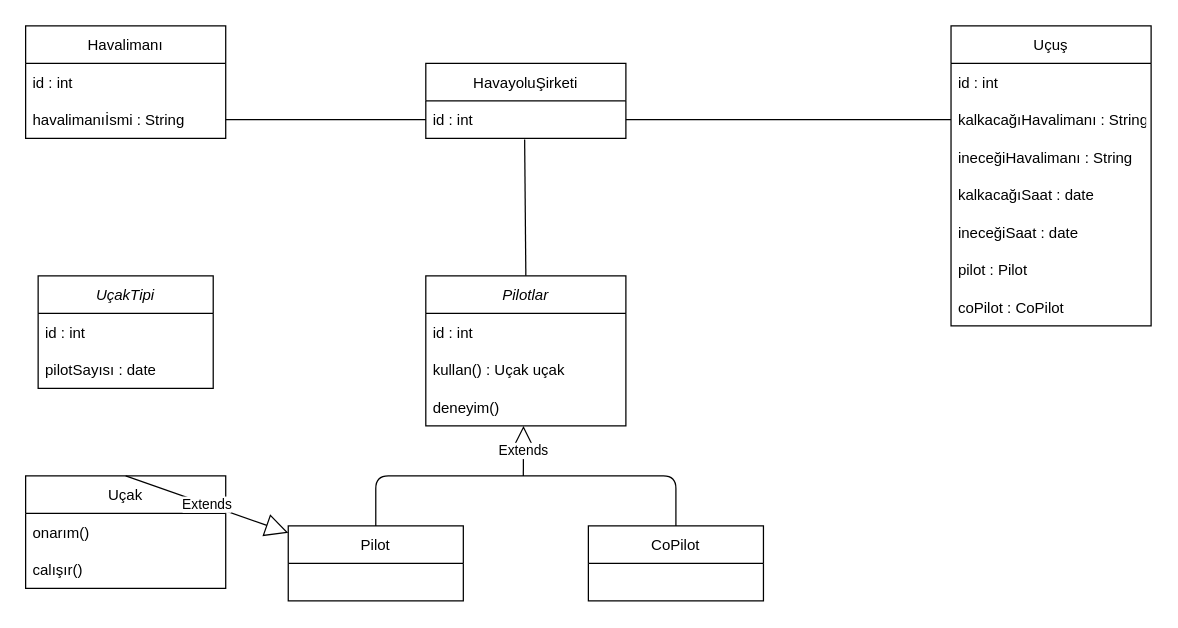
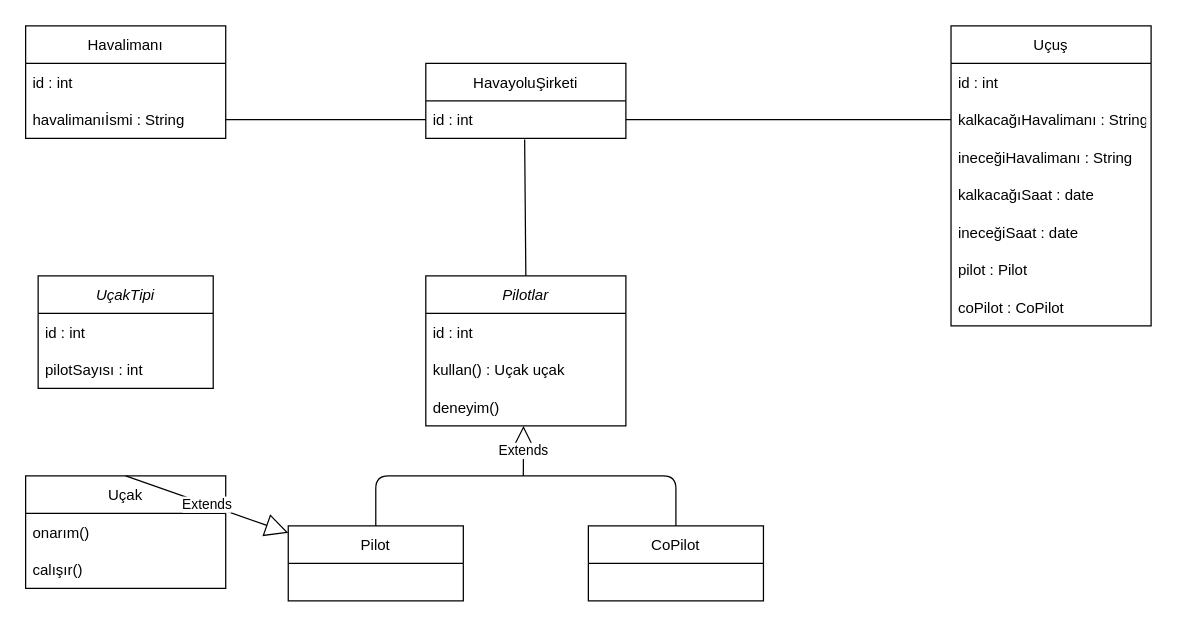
(111, 370) -> (105, 370)
